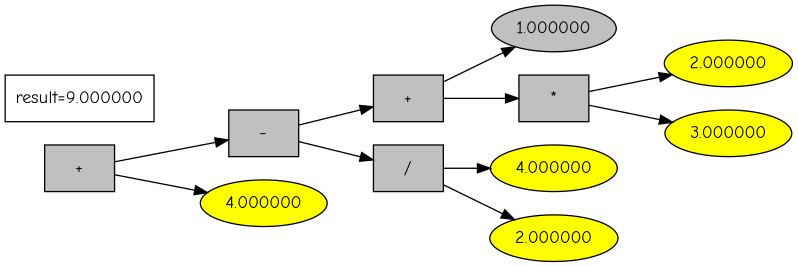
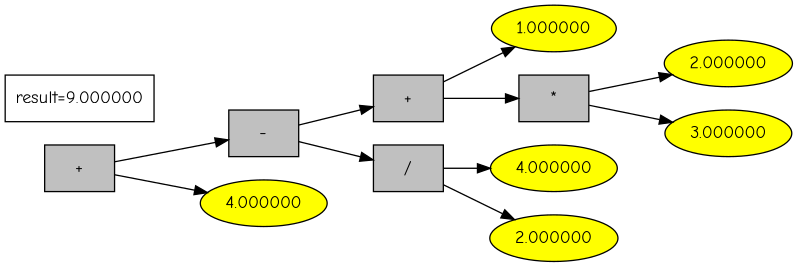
(554, 28) -> (554, 28)
